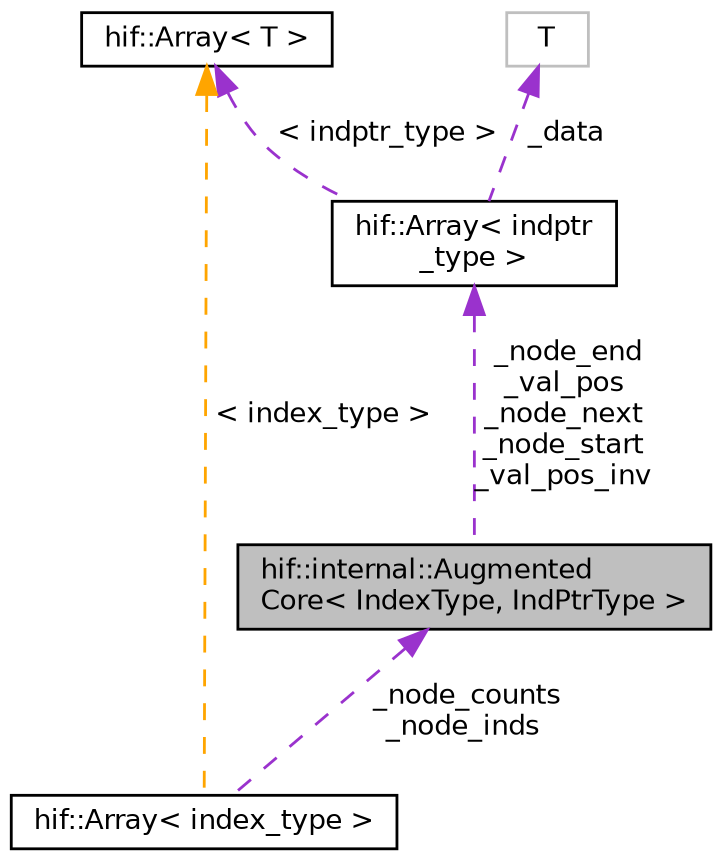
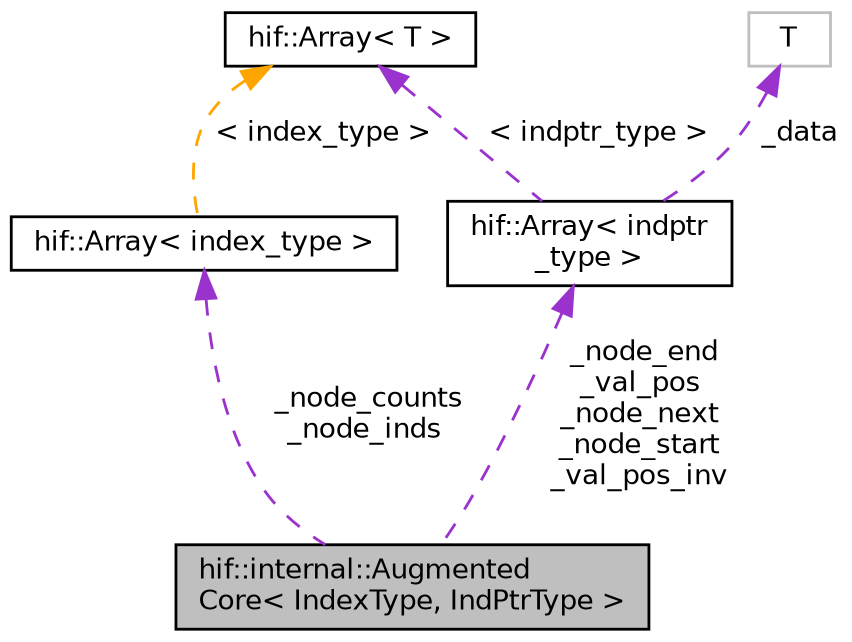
(319, 722) -> (236, 437)
